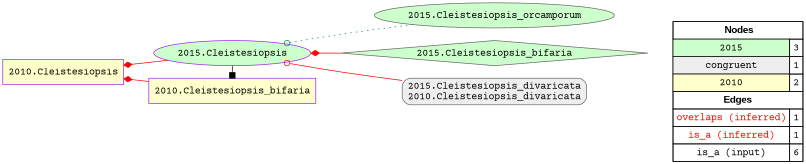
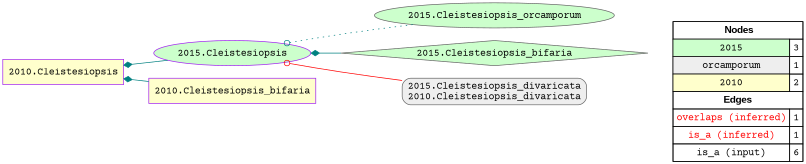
(330, 53) -> (330, 53)
(150, 62) -> (150, 62)
(731, 65) -> (731, 65)
(232, 68) -> none
(140, 81) -> (140, 81)
